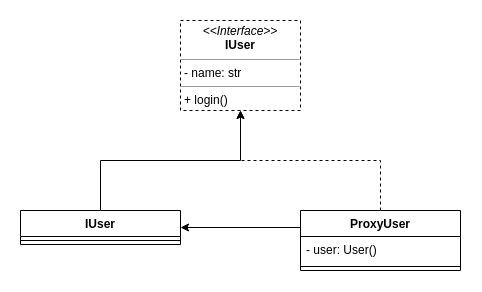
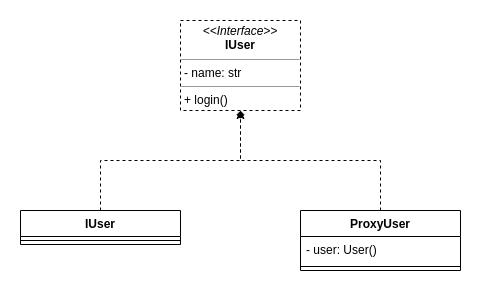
(146, 161) -> (146, 161)
(243, 161) -> (243, 161)
(244, 228) -> none
